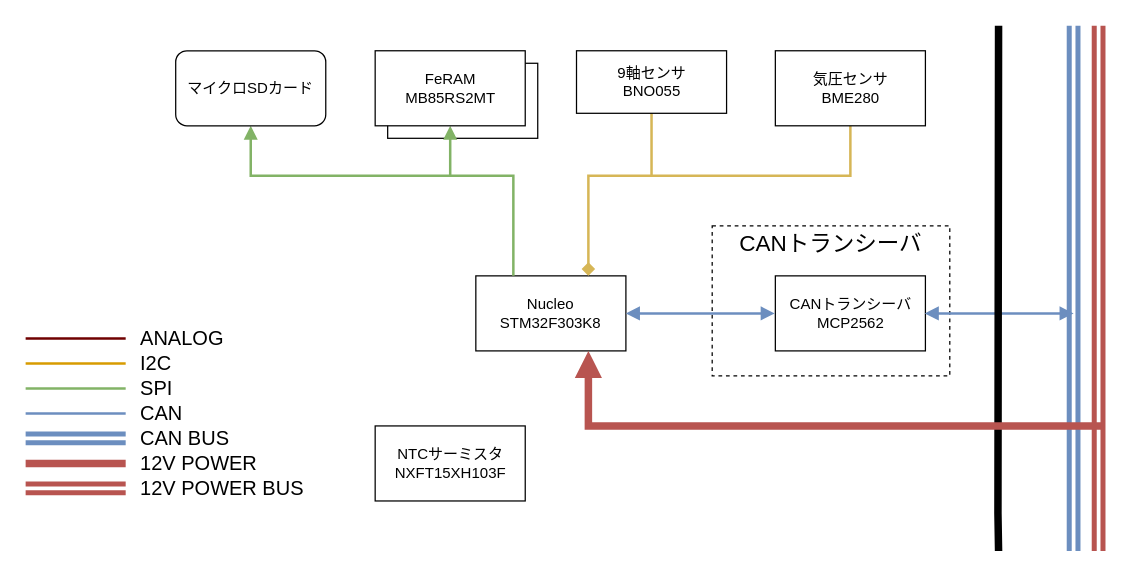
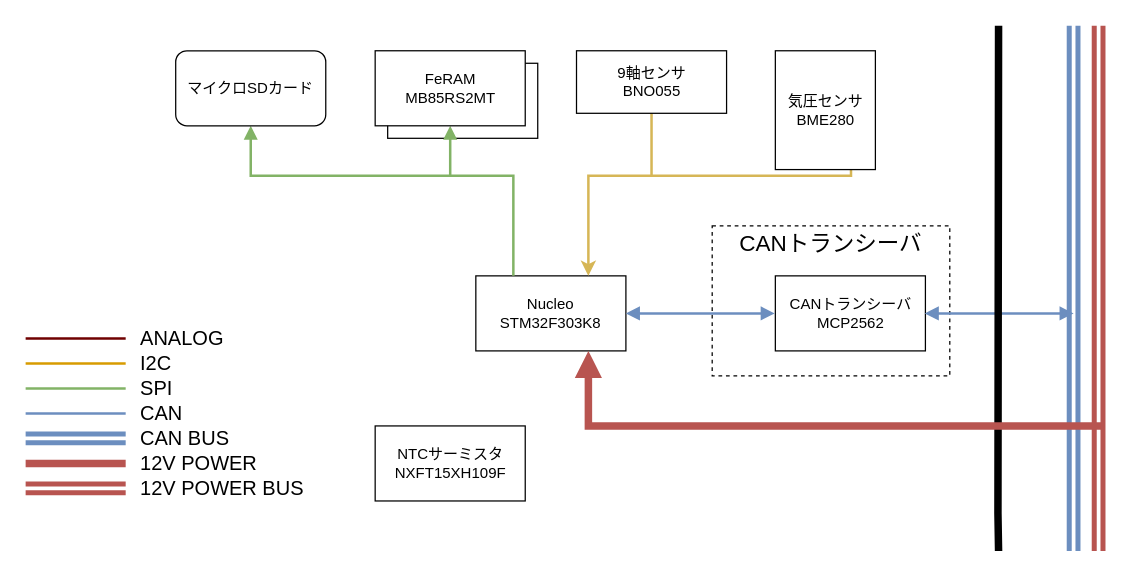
(850, 88) -> (825, 110)
(588, 262) -> (588, 263)
(451, 463) -> (451, 463)
